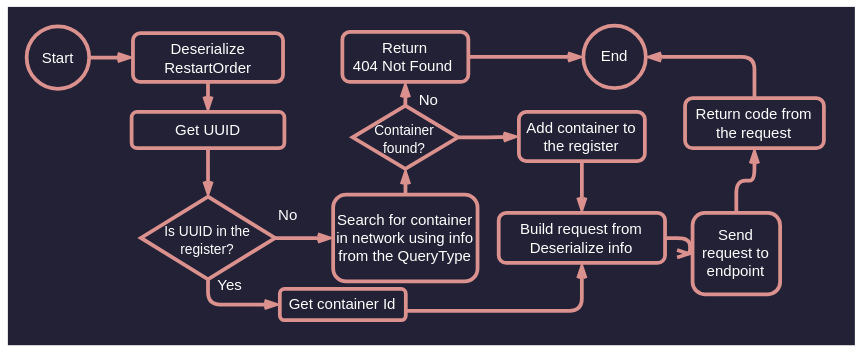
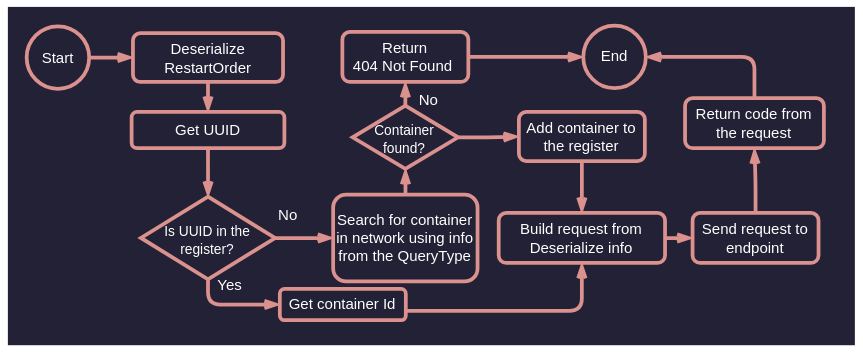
(736, 253) -> (755, 238)
